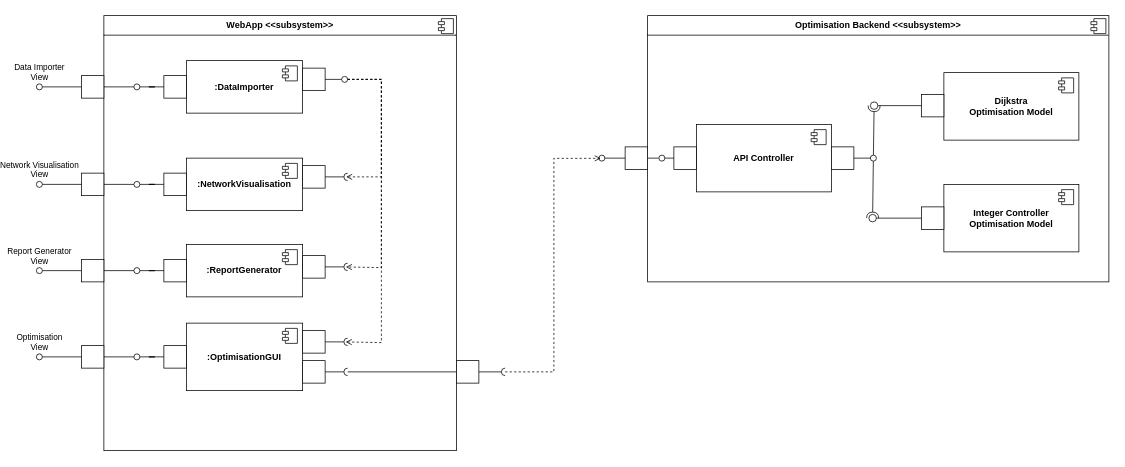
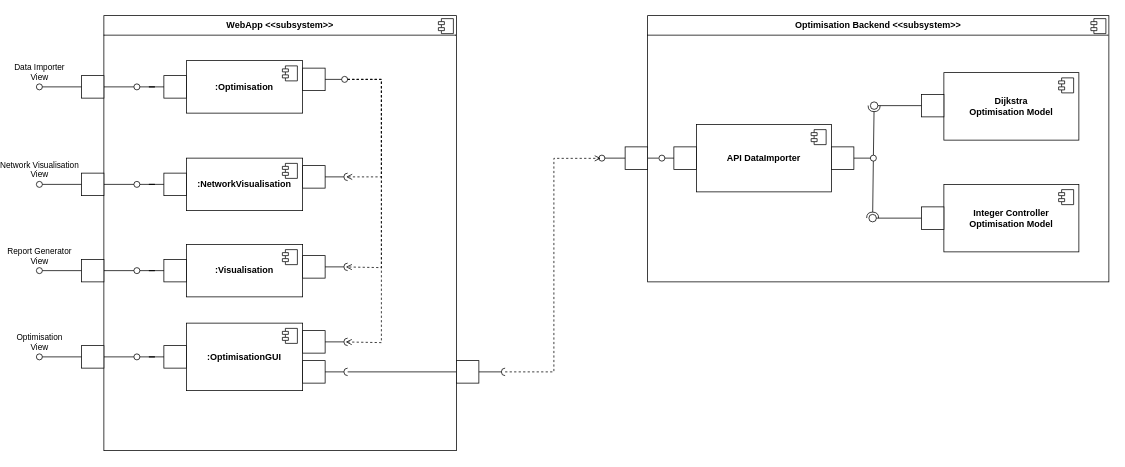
(245, 87) -> (245, 87)
(764, 158) -> (764, 158)
(245, 270) -> (245, 270)
